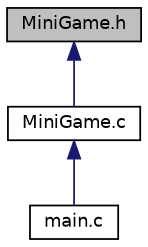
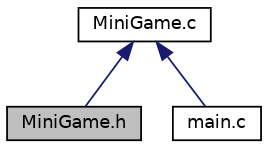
(74, 83) -> (104, 81)
